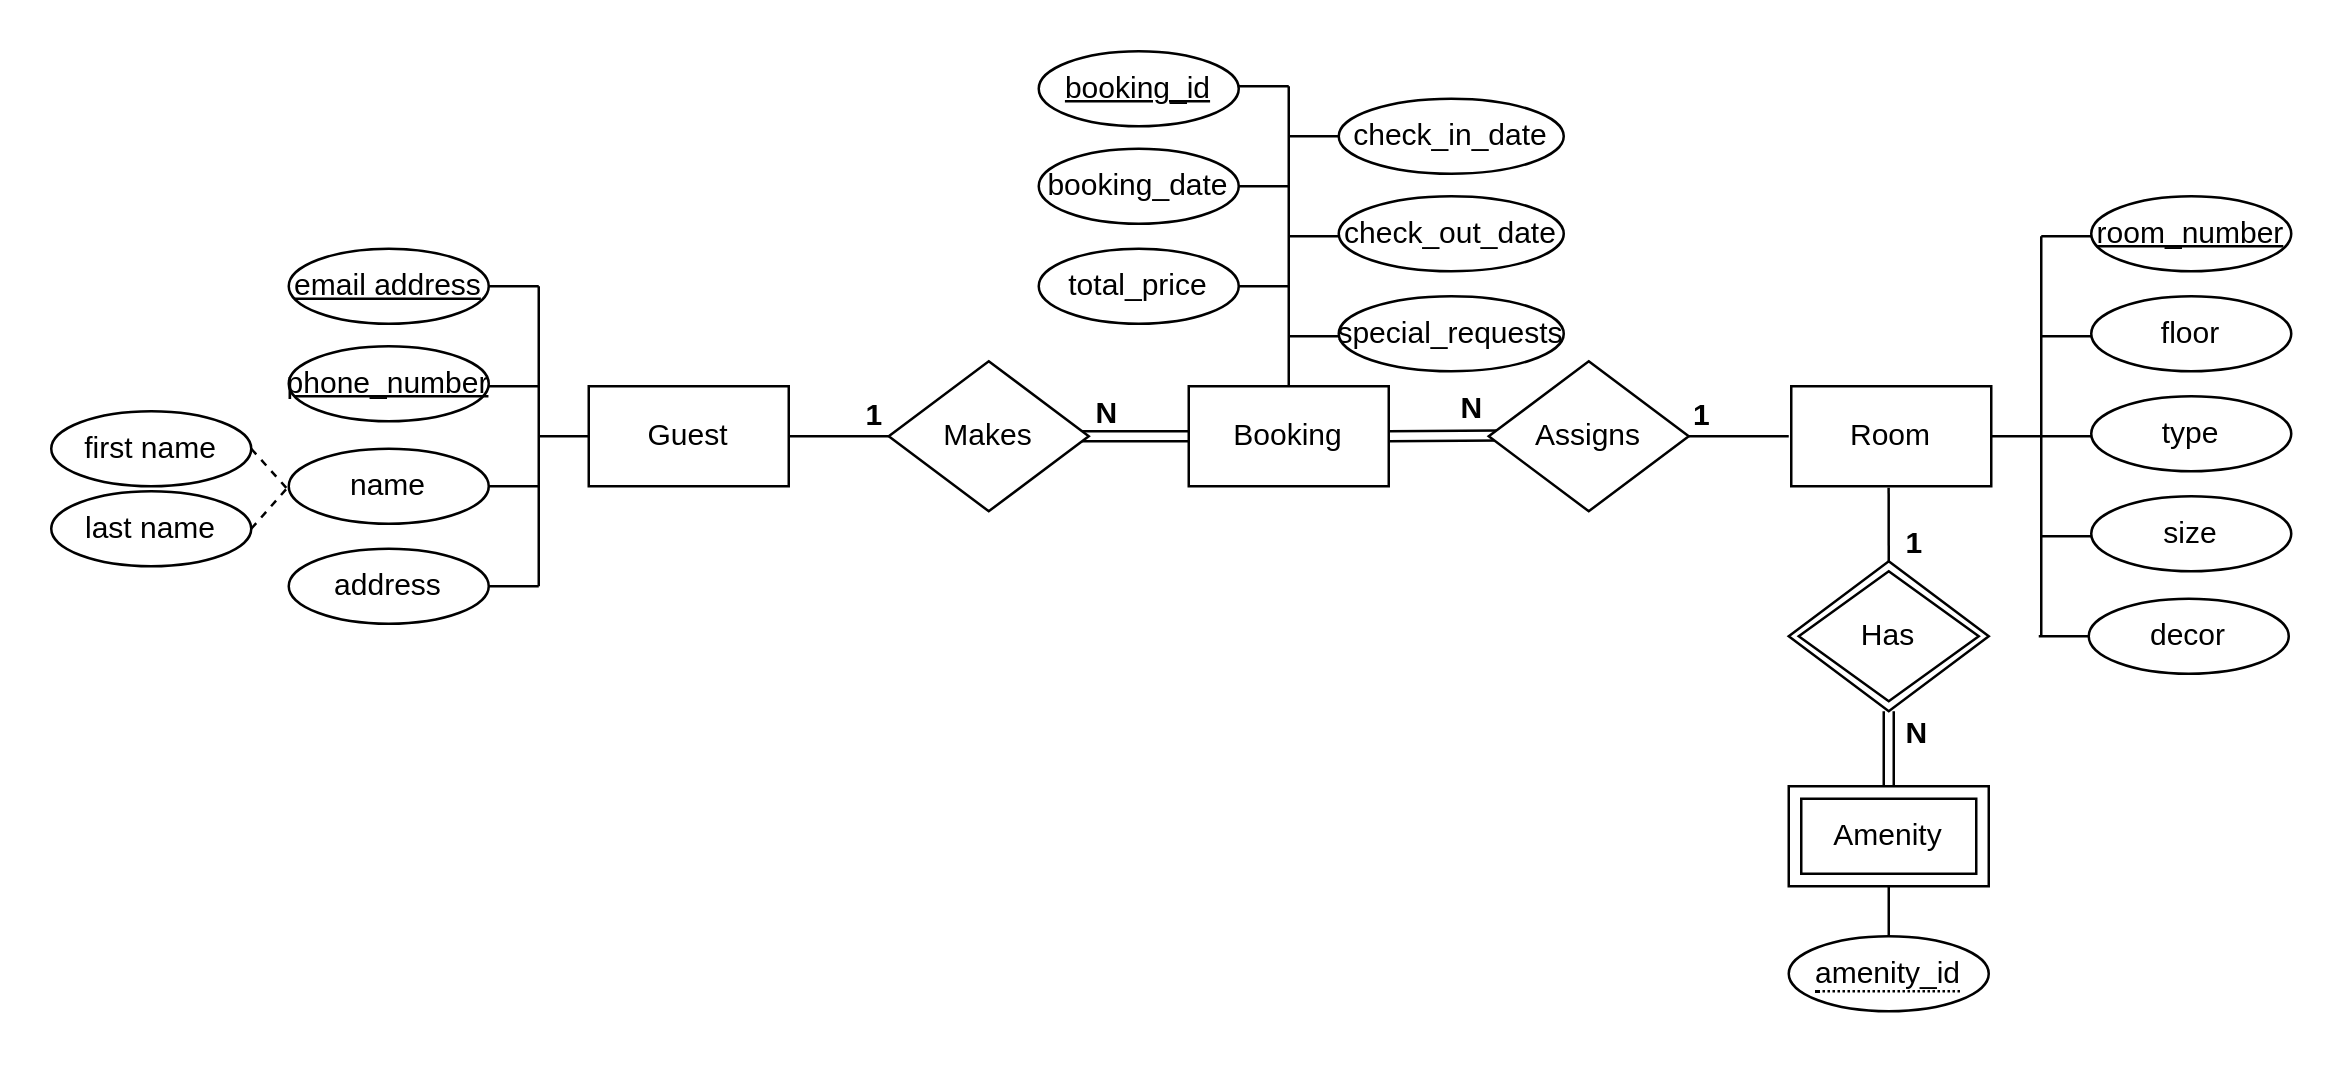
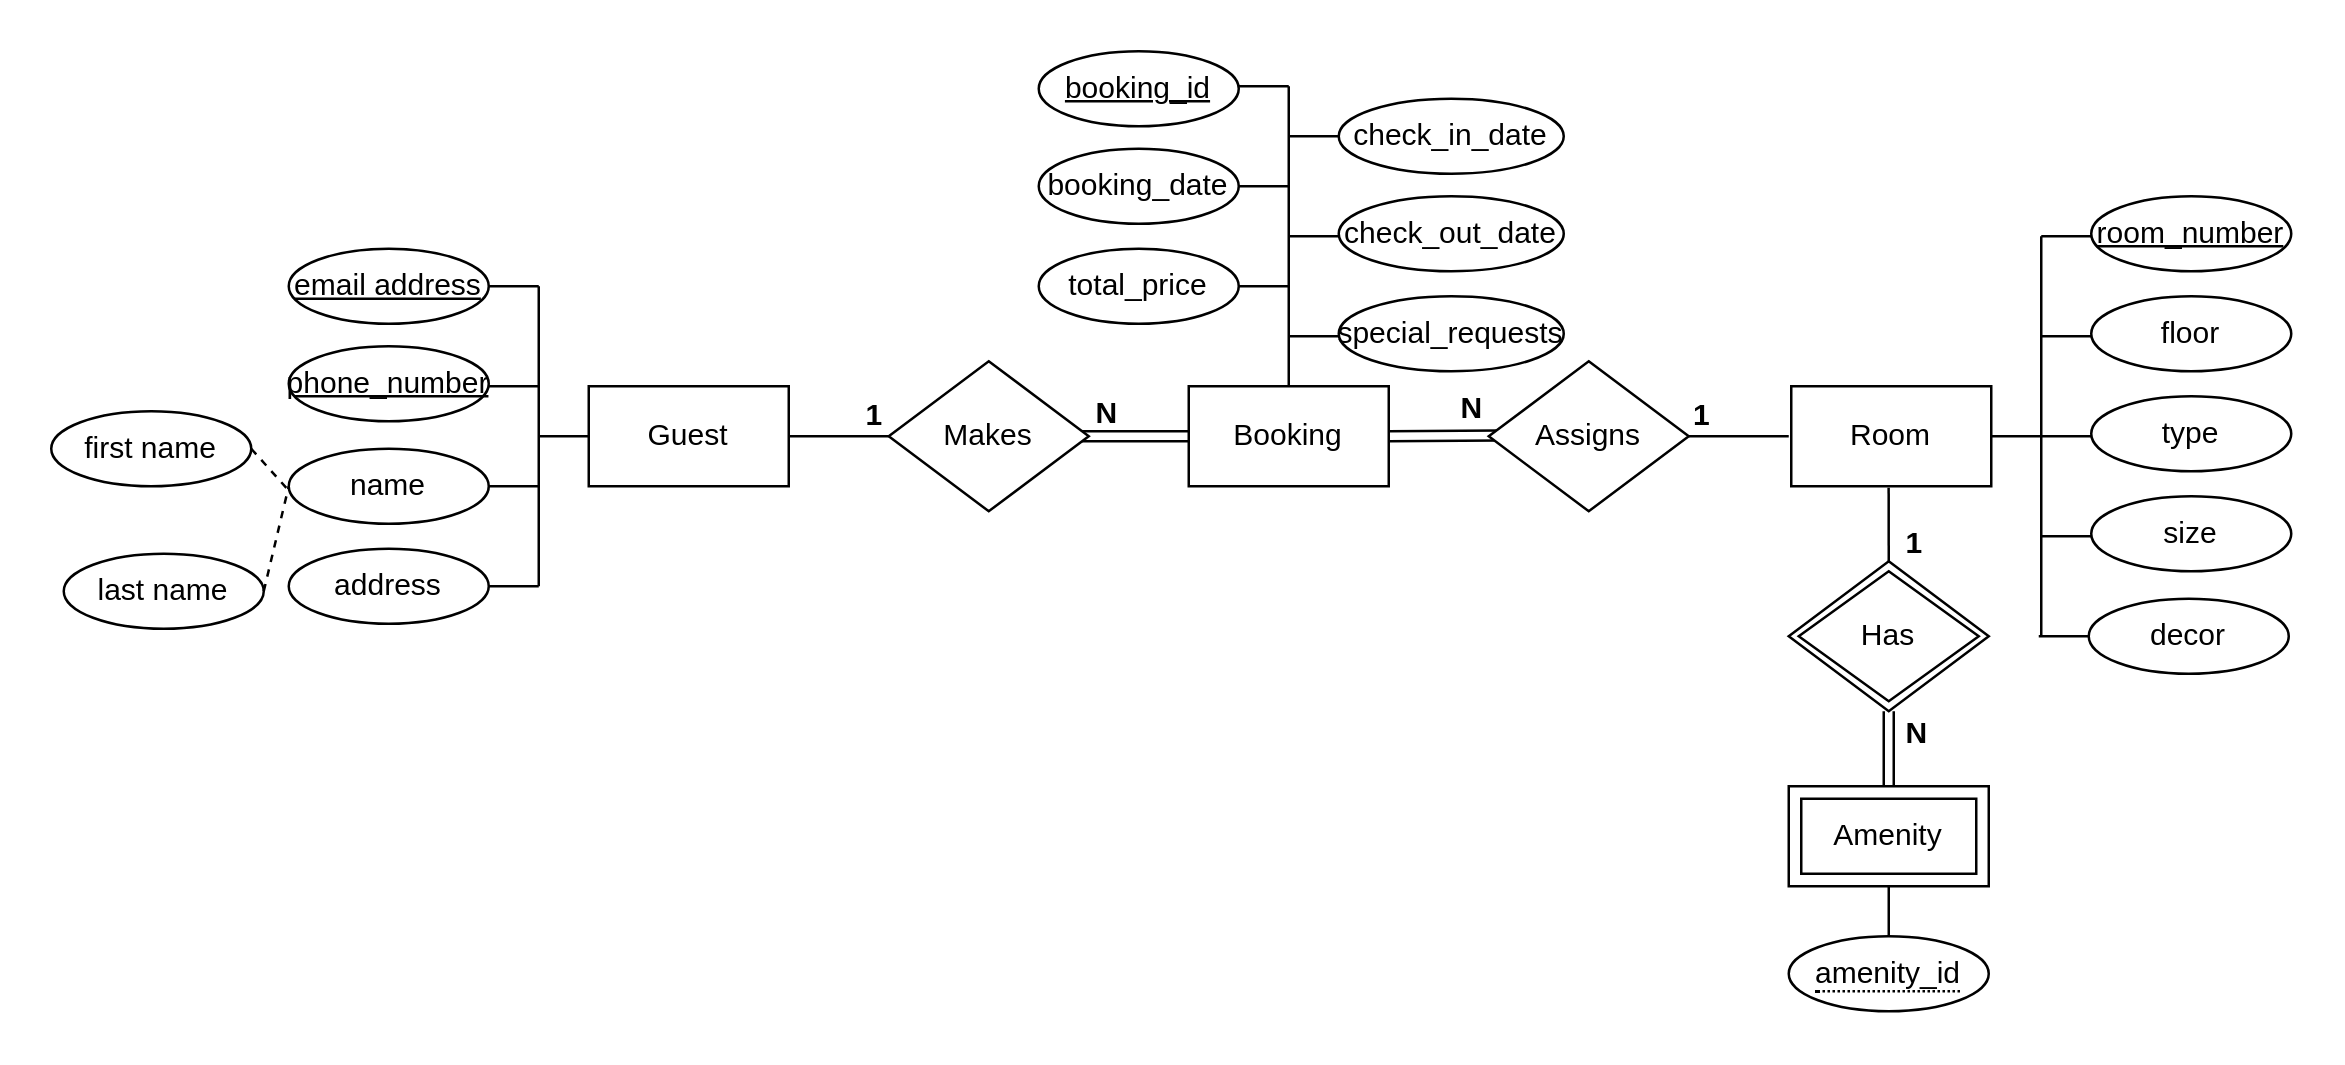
(151, 529) -> (164, 591)
